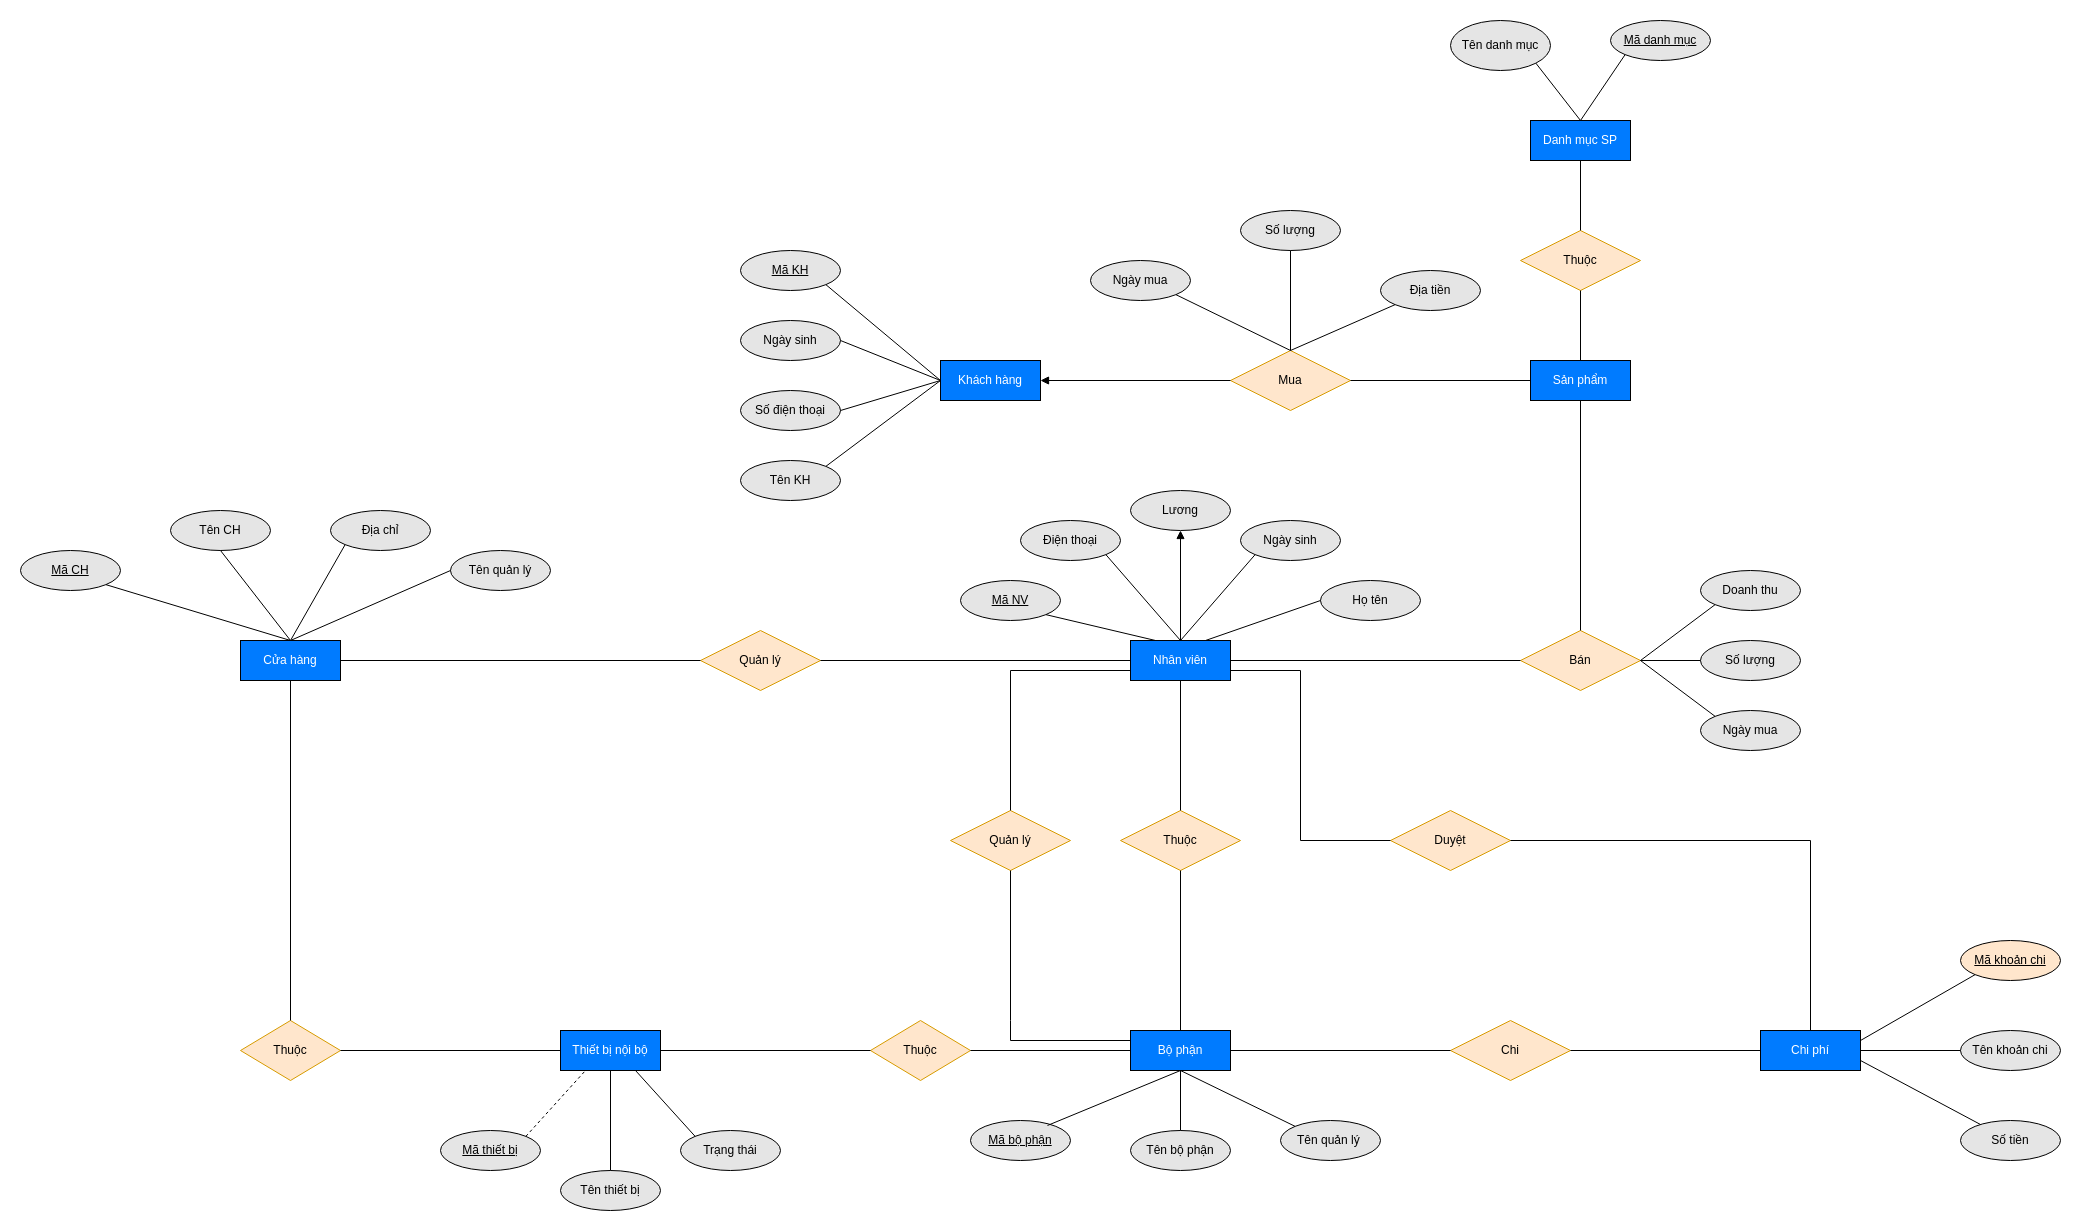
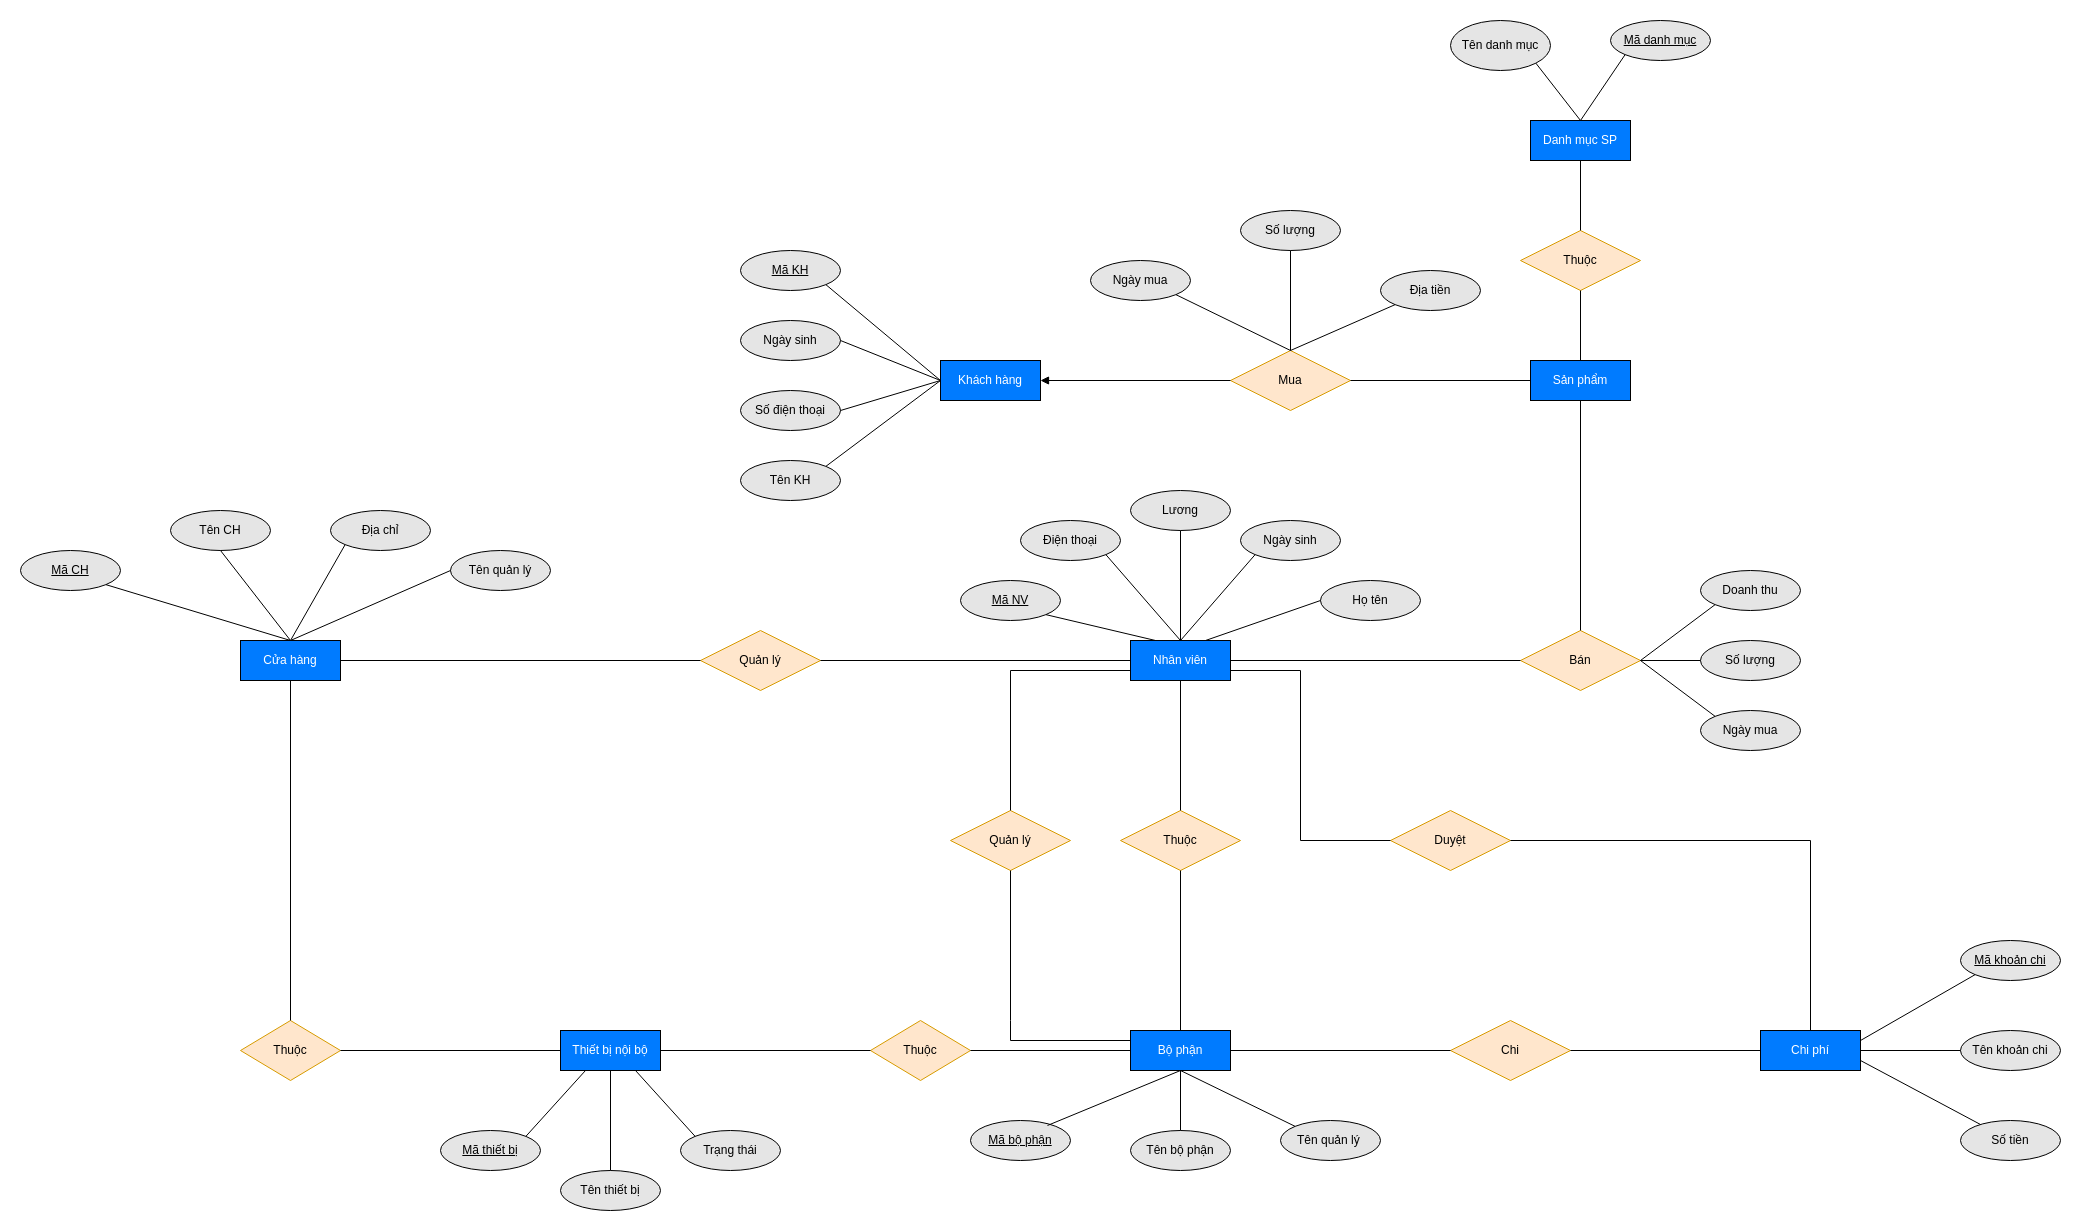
(1181, 540) -> (1181, 537)
(2011, 961) -> (2011, 961)
(556, 1103) -> (556, 1103)
